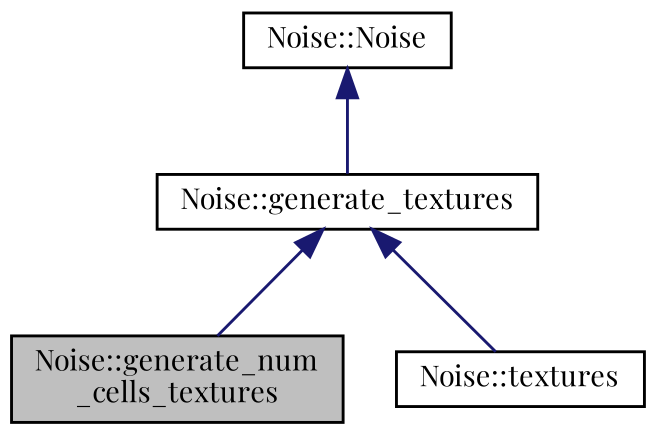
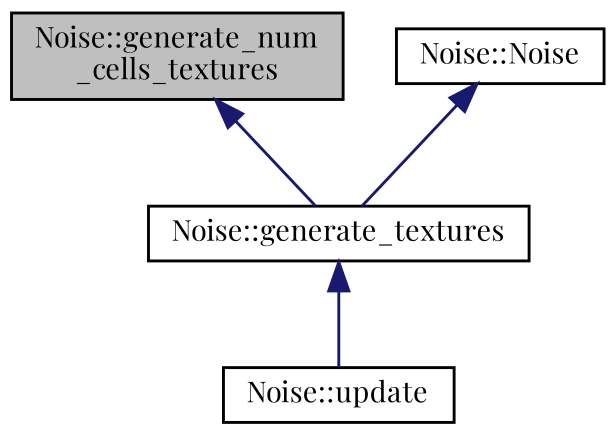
(260, 293) -> (275, 163)
(520, 379) -> (339, 395)
